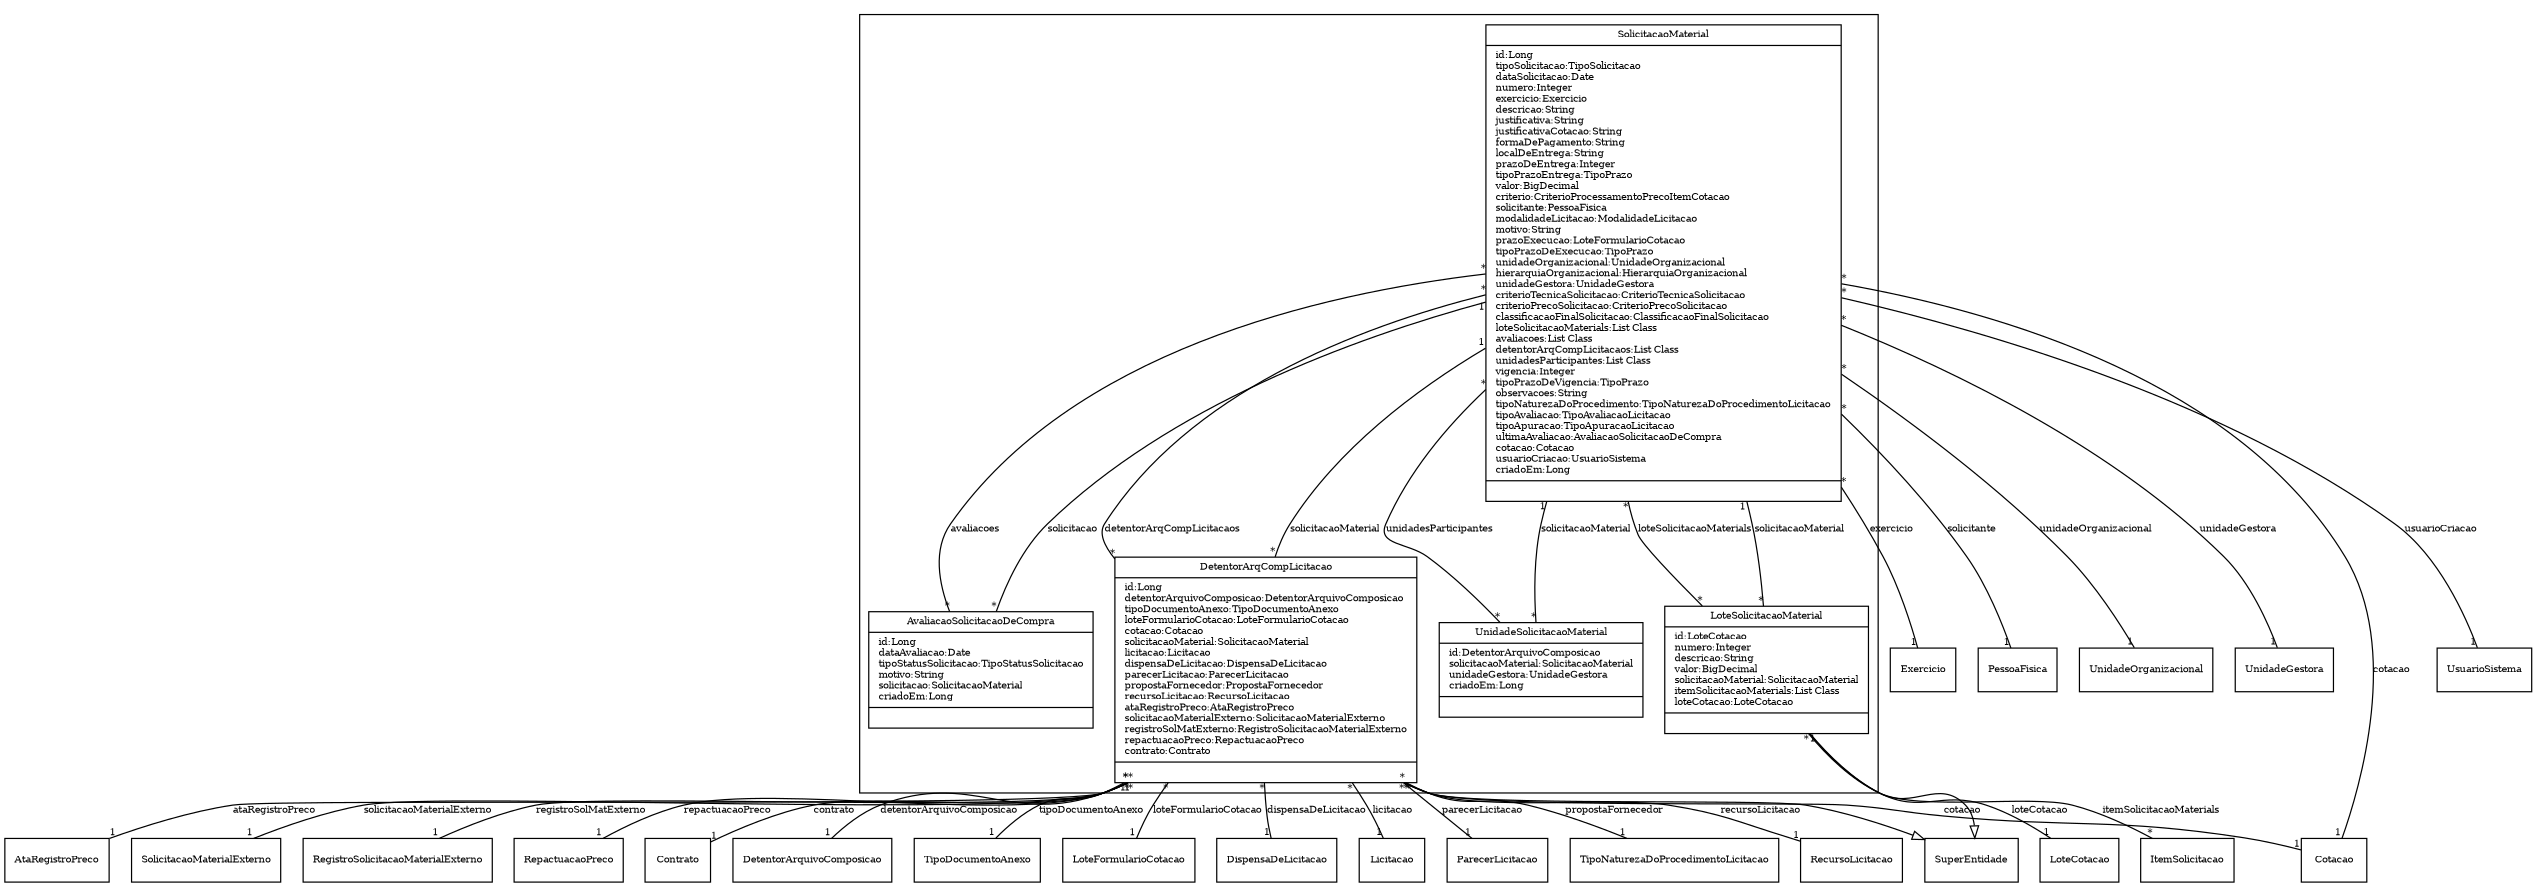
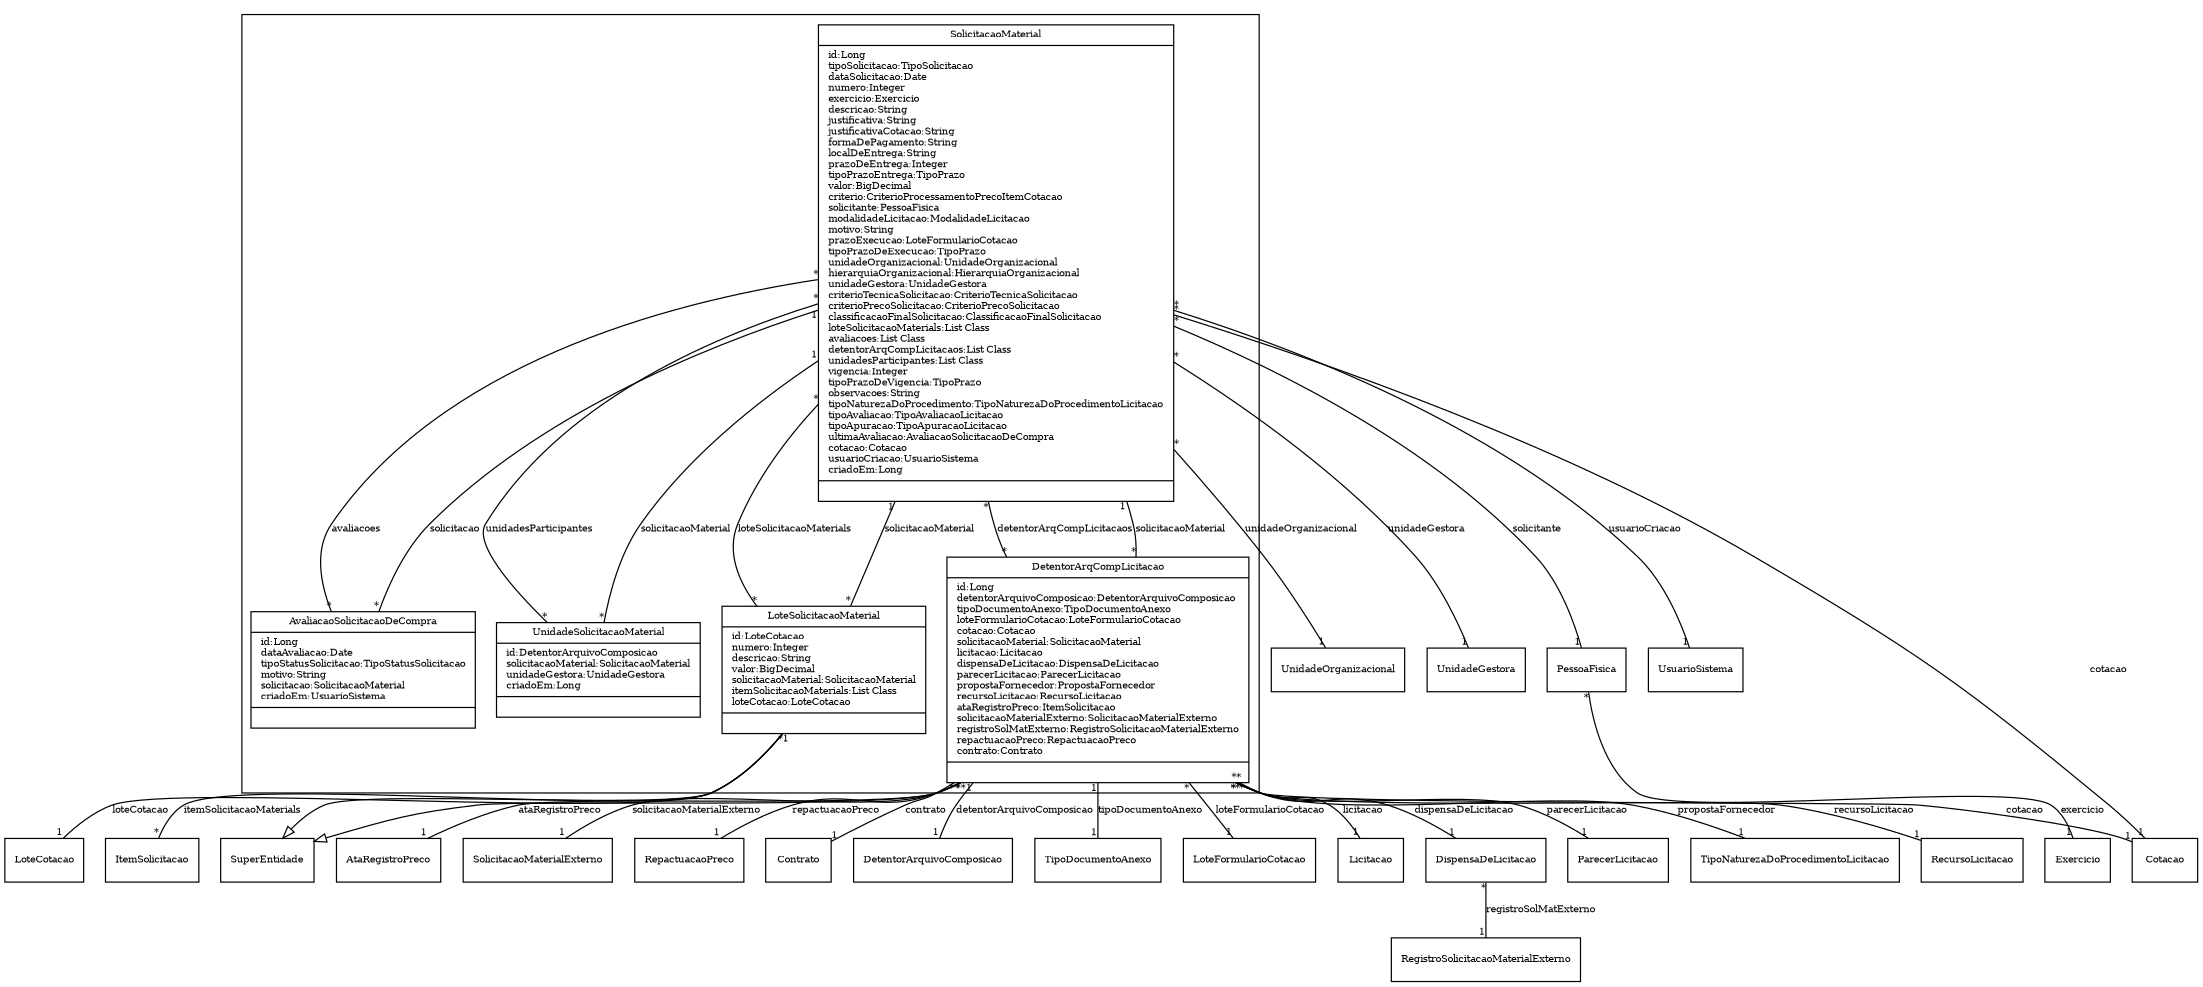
(1887, 564) -> (1907, 797)
(916, 697) -> (323, 697)
(1209, 707) -> (1036, 707)
(782, 802) -> (1486, 910)
